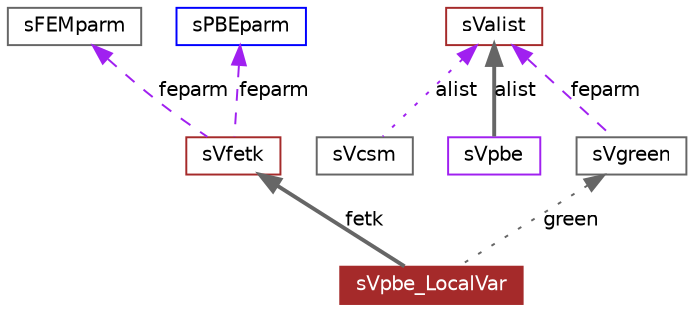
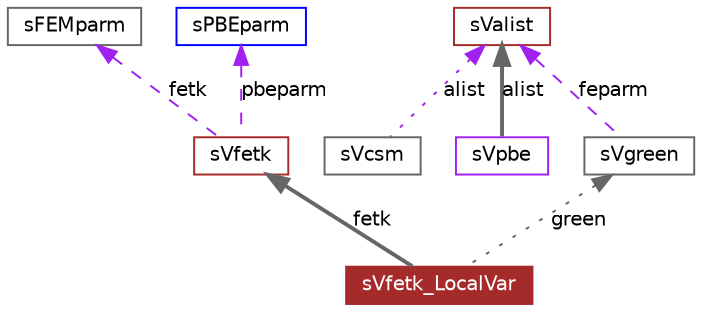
(194, 91) -> (188, 91)
(275, 91) -> (284, 91)
(431, 285) -> (439, 285)
